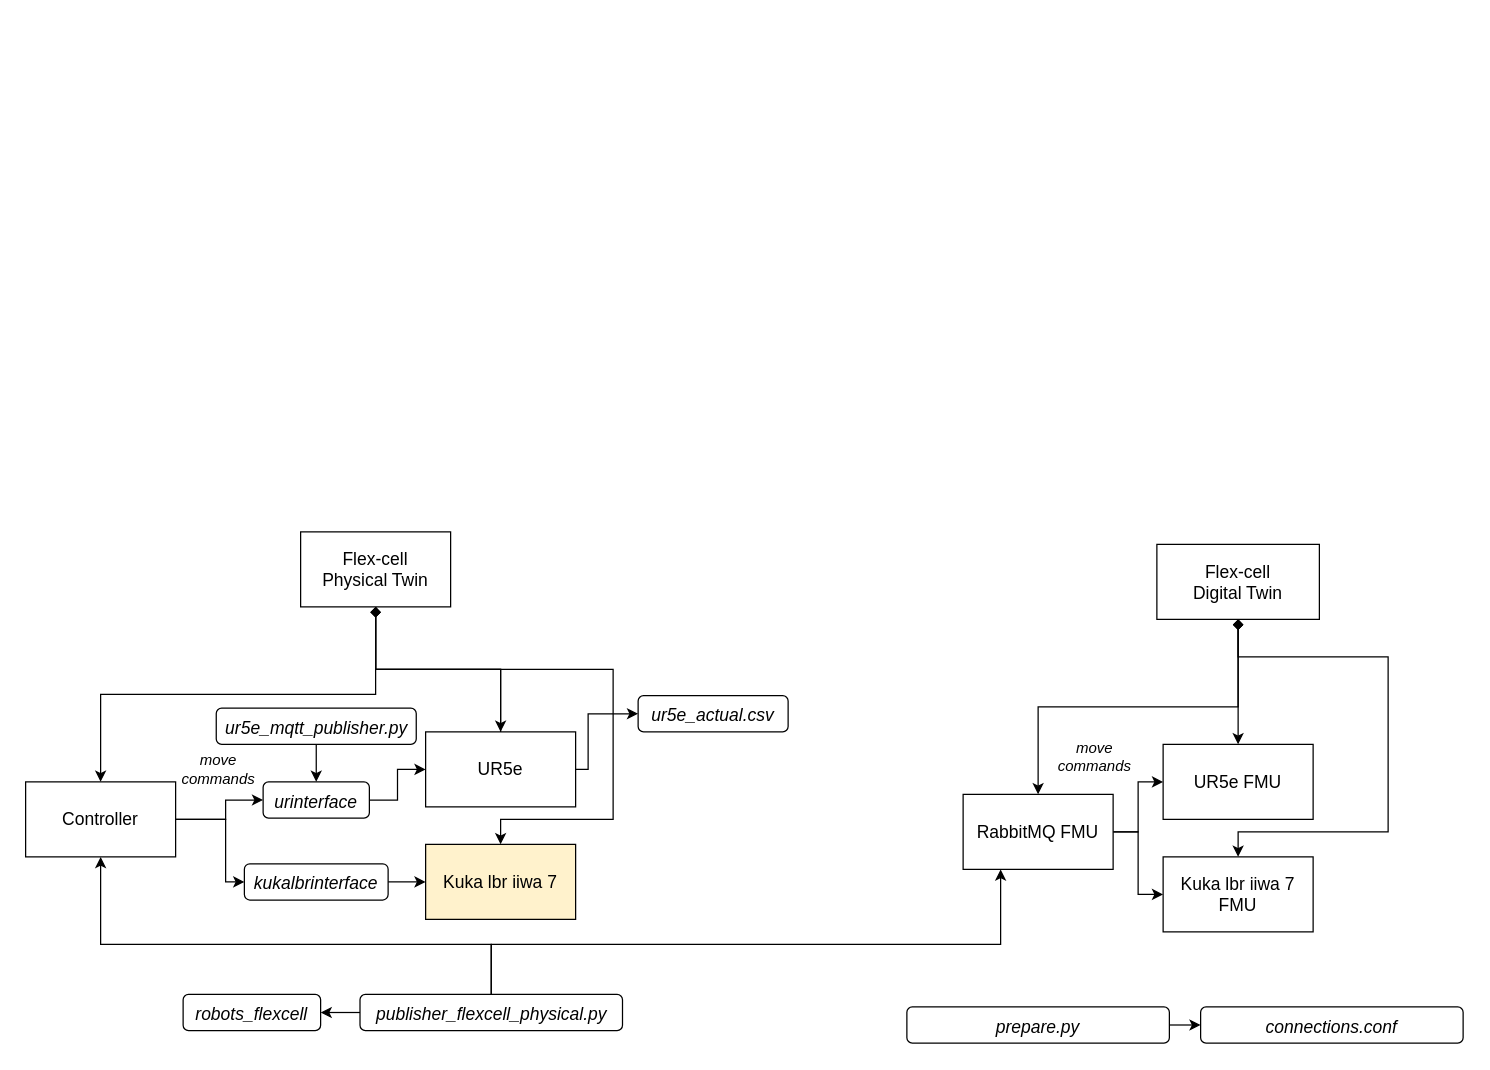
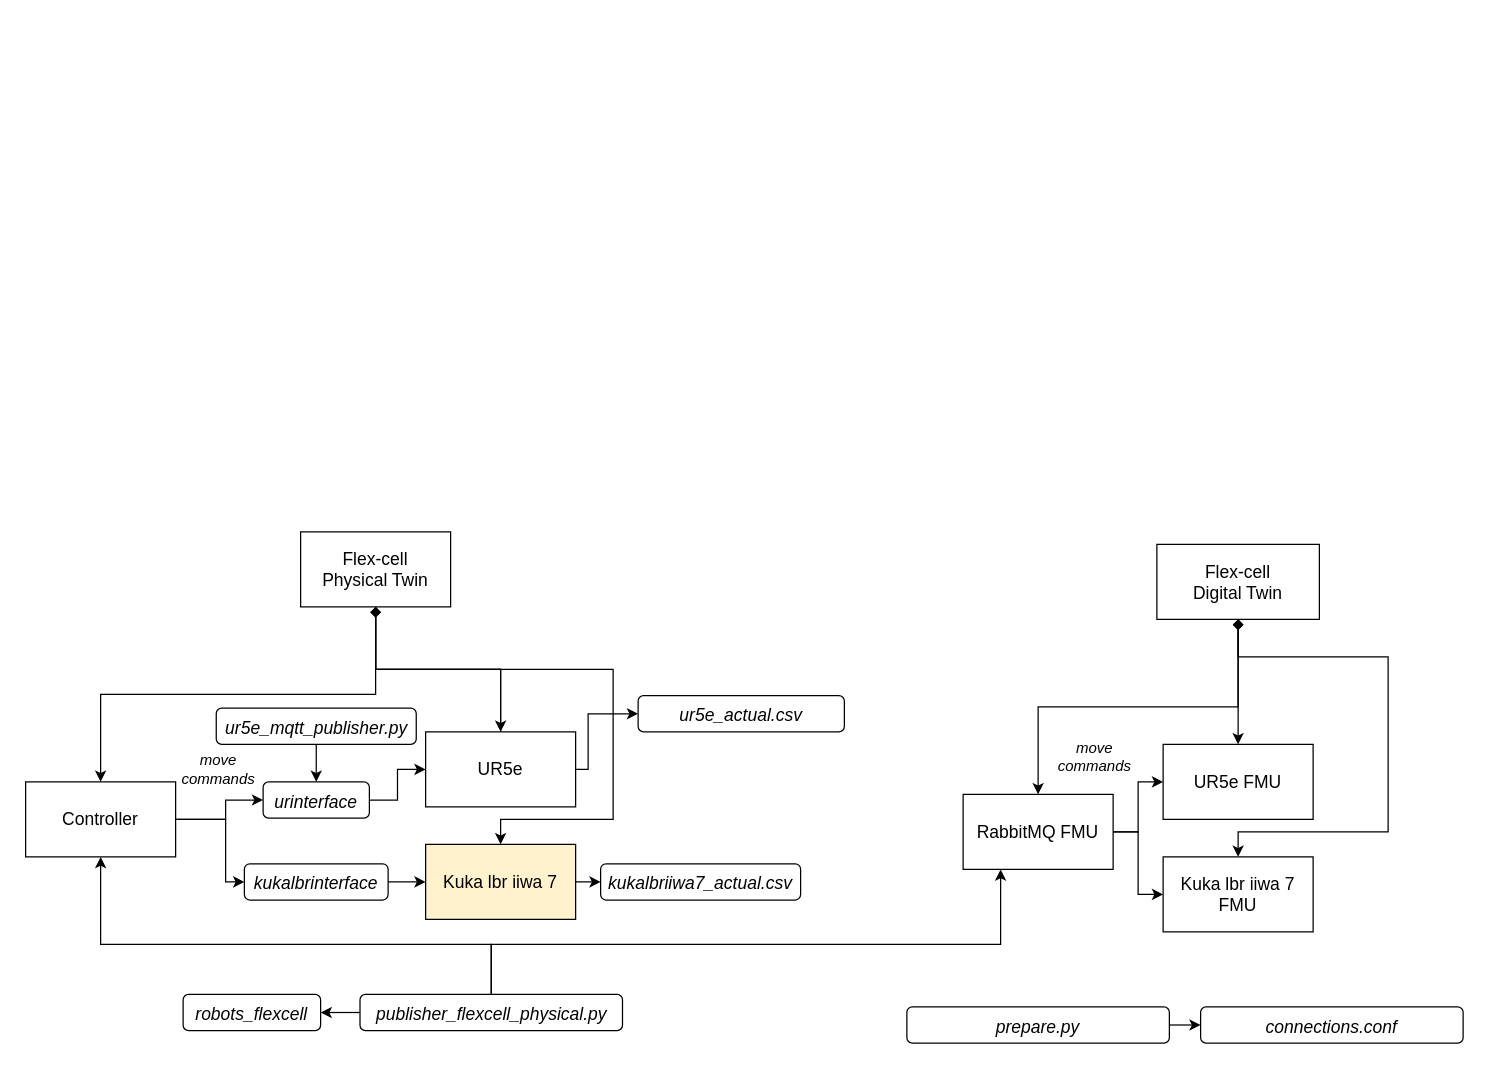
(713, 714) -> (741, 714)
none -> (584, 882)
none -> (701, 882)
